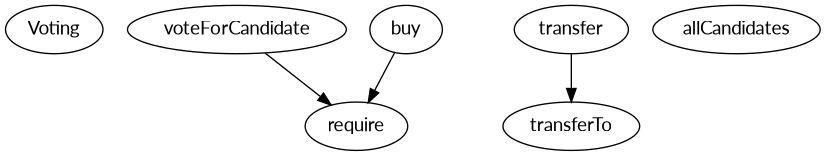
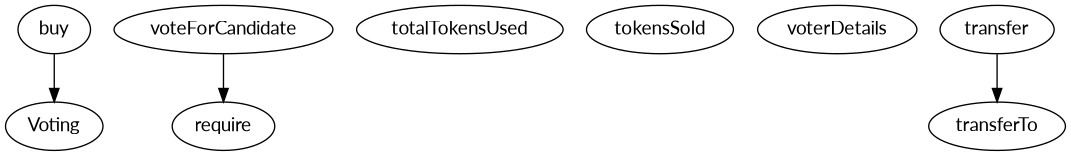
none -> (460, 30)
none -> (660, 30)
(737, 30) -> none
none -> (837, 30)
(385, 72) -> (54, 71)
